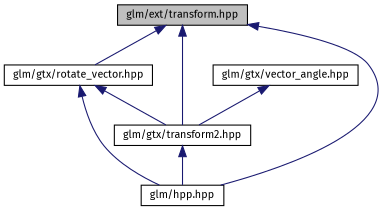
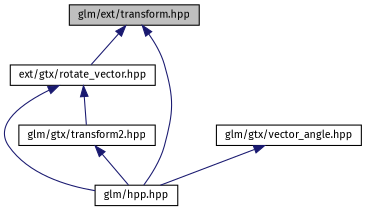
(78, 75) -> (83, 75)
(183, 81) -> none
(229, 108) -> (207, 167)
